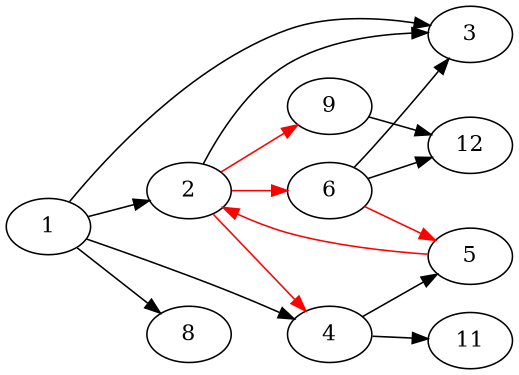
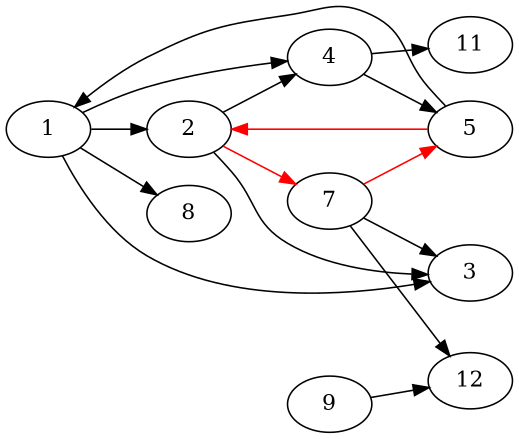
none -> (280, 16)
(253, 153) -> none
(330, 191) -> (330, 201)
(254, 257) -> (252, 97)
